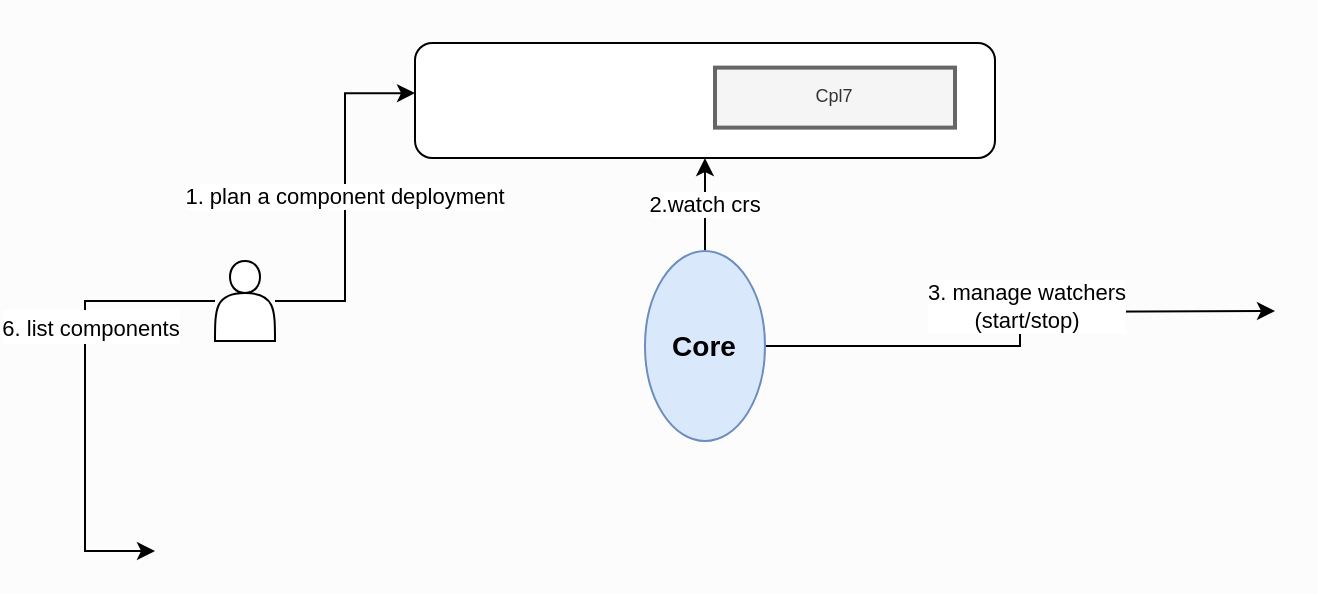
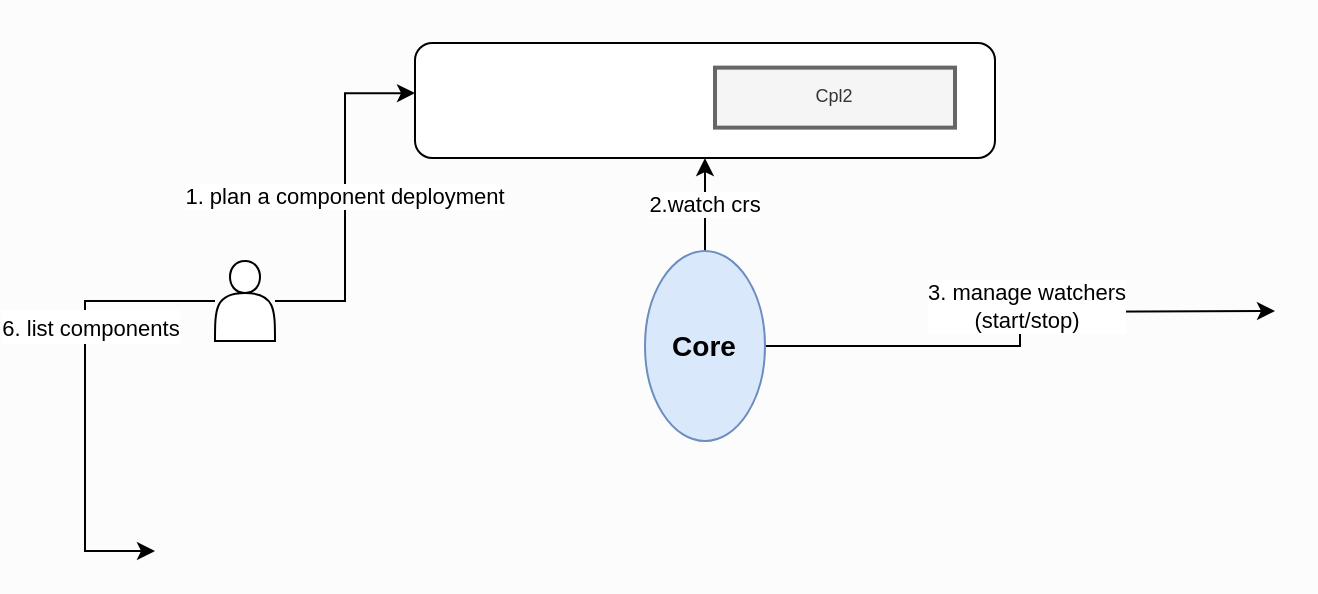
(835, 97) -> (835, 97)
